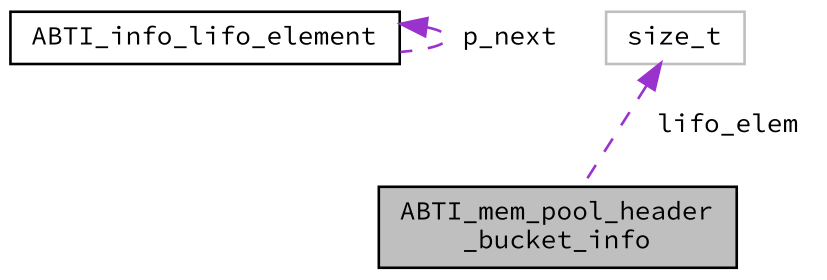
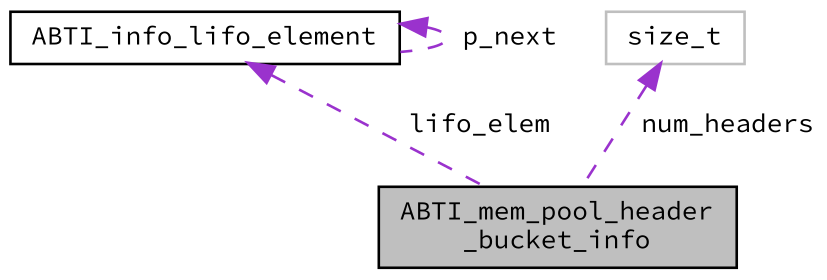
(721, 125) -> (721, 125)
none -> (379, 132)
